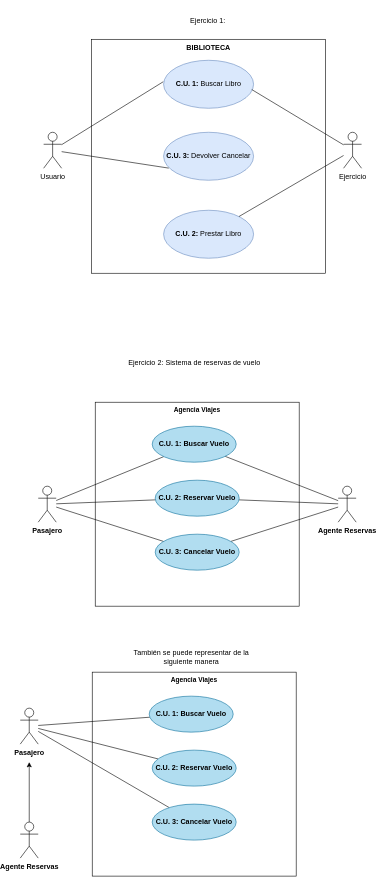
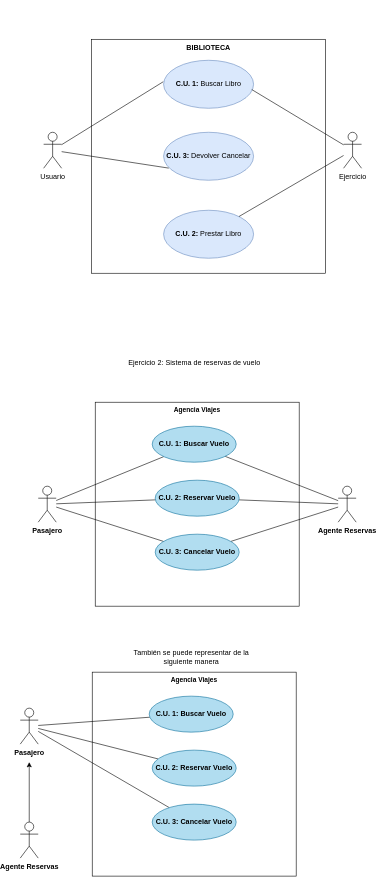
(209, 21) -> none
